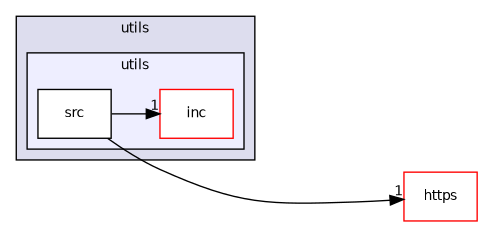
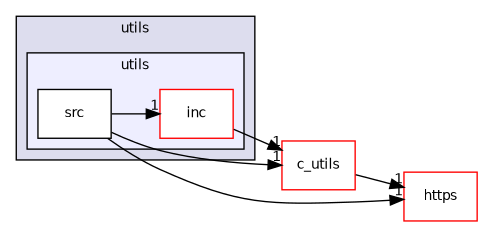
none -> (319, 165)
